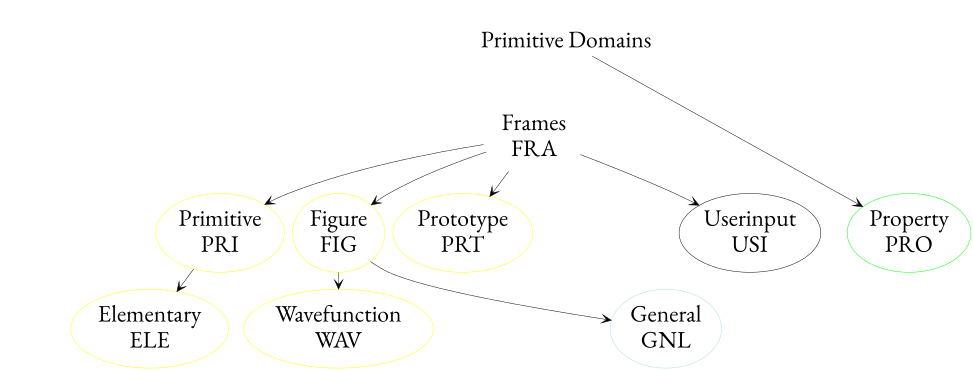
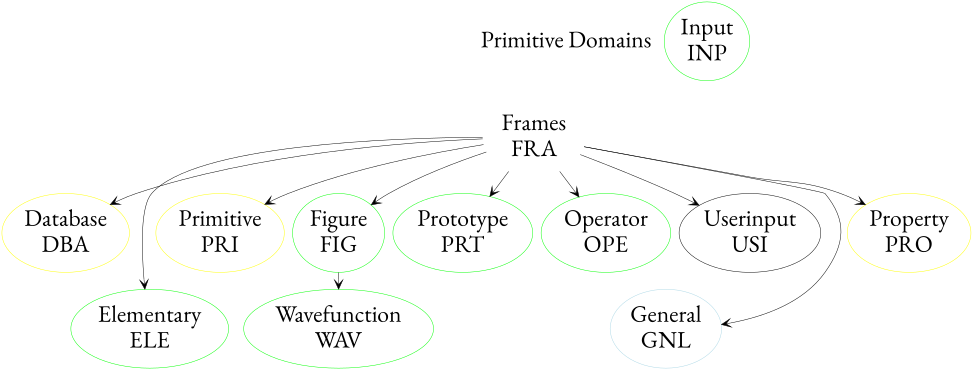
none -> (707, 41)
(723, 129) -> (783, 181)
none -> (66, 233)
(339, 233) -> (339, 233)
(463, 233) -> (463, 233)
none -> (606, 233)
(909, 233) -> (909, 233)
(188, 277) -> (269, 152)
(484, 298) -> (801, 188)
(150, 329) -> (150, 329)
(339, 329) -> (339, 329)
